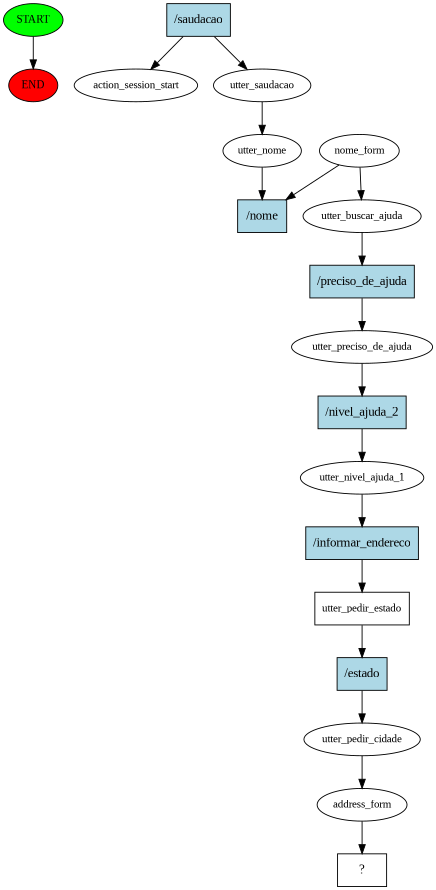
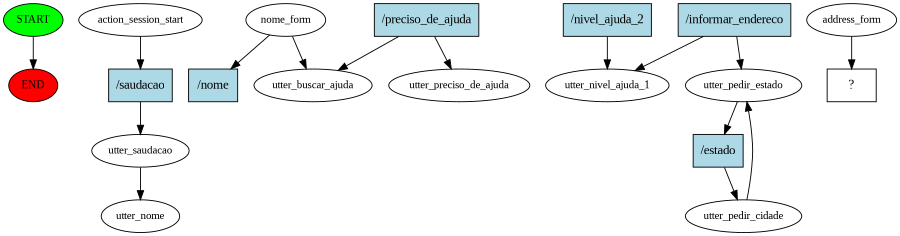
(170, 50) -> (140, 48)
(262, 179) -> none
(362, 244) -> (373, 51)
(362, 375) -> none
(362, 506) -> (673, 51)
(362, 609) -> (744, 85)
(362, 768) -> (753, 155)
